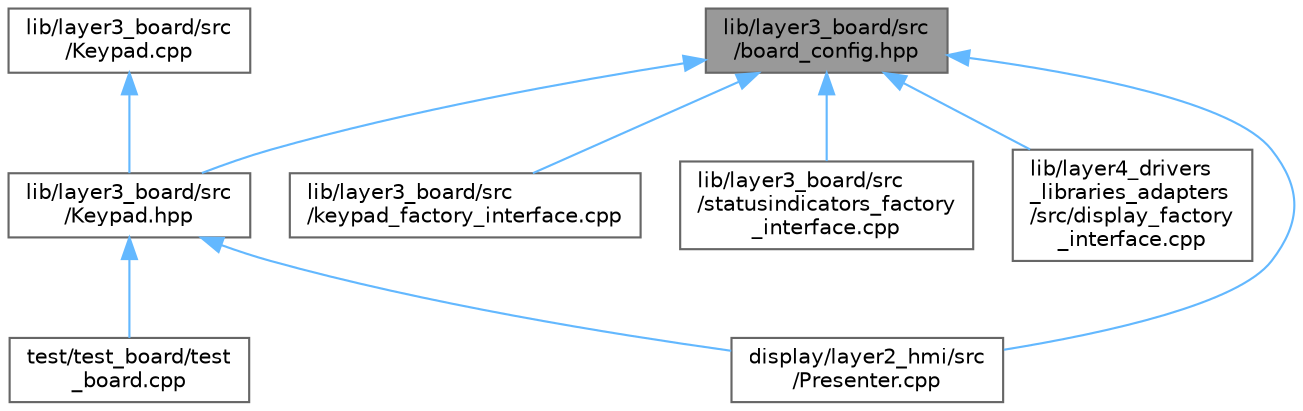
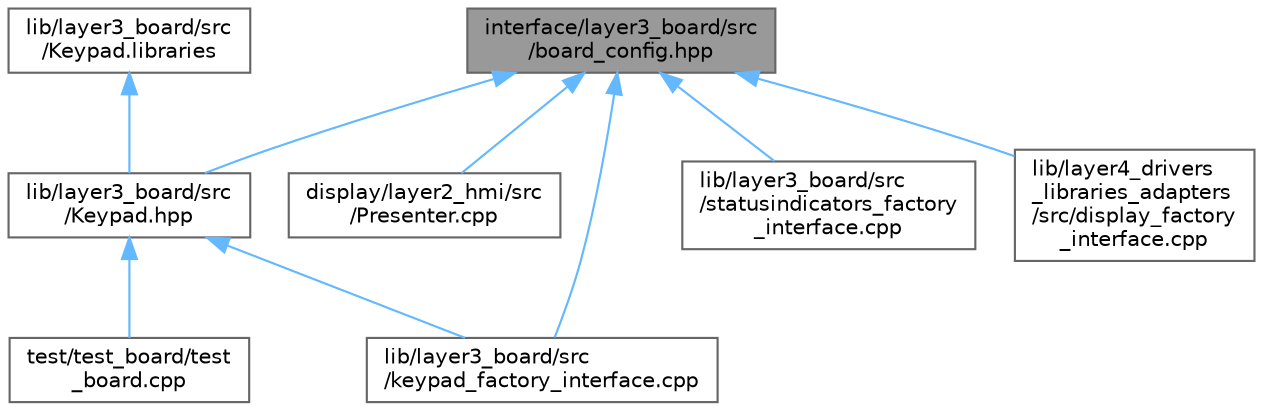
(129, 41) -> (129, 41)
(827, 41) -> (621, 41)
(474, 308) -> (346, 292)
